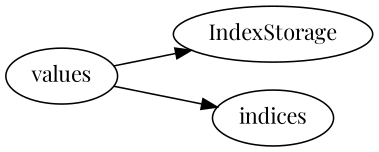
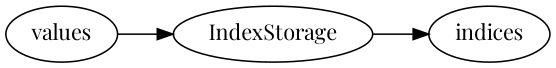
(158, 95) -> (393, 34)
